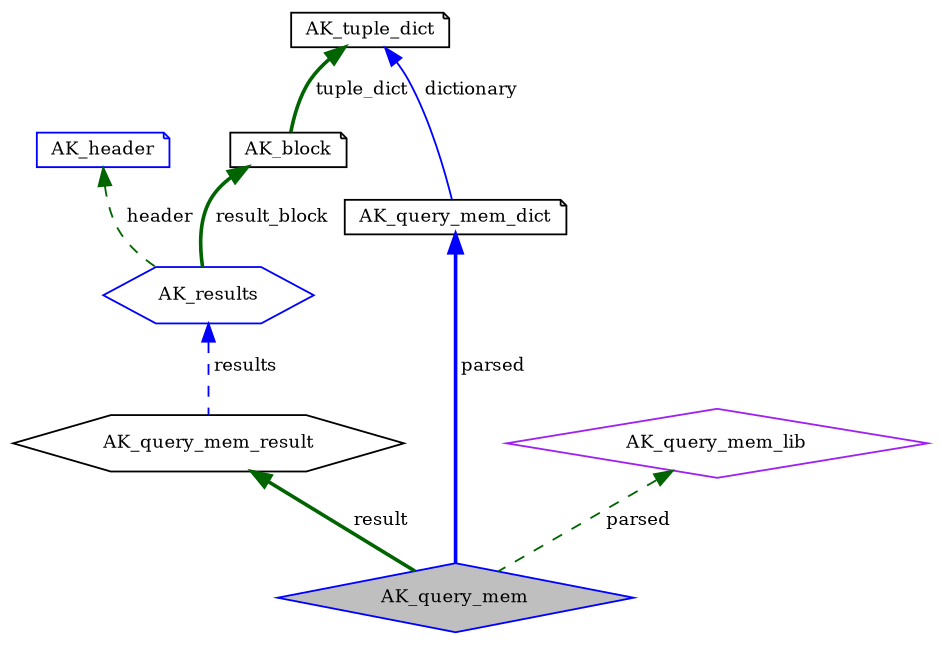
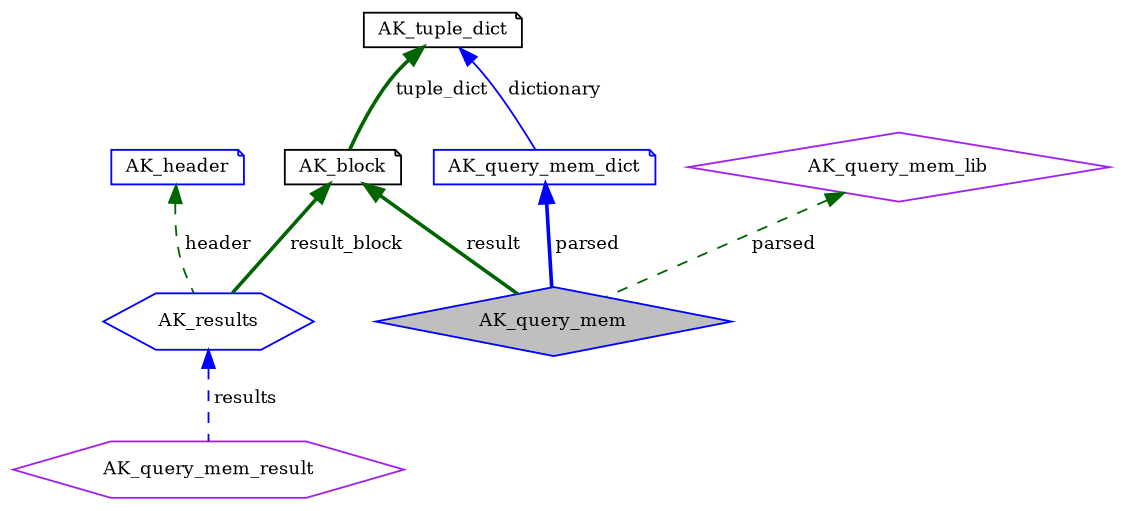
(456, 217) -> (545, 167)
(209, 443) -> (209, 470)
(341, 526) -> (449, 245)
